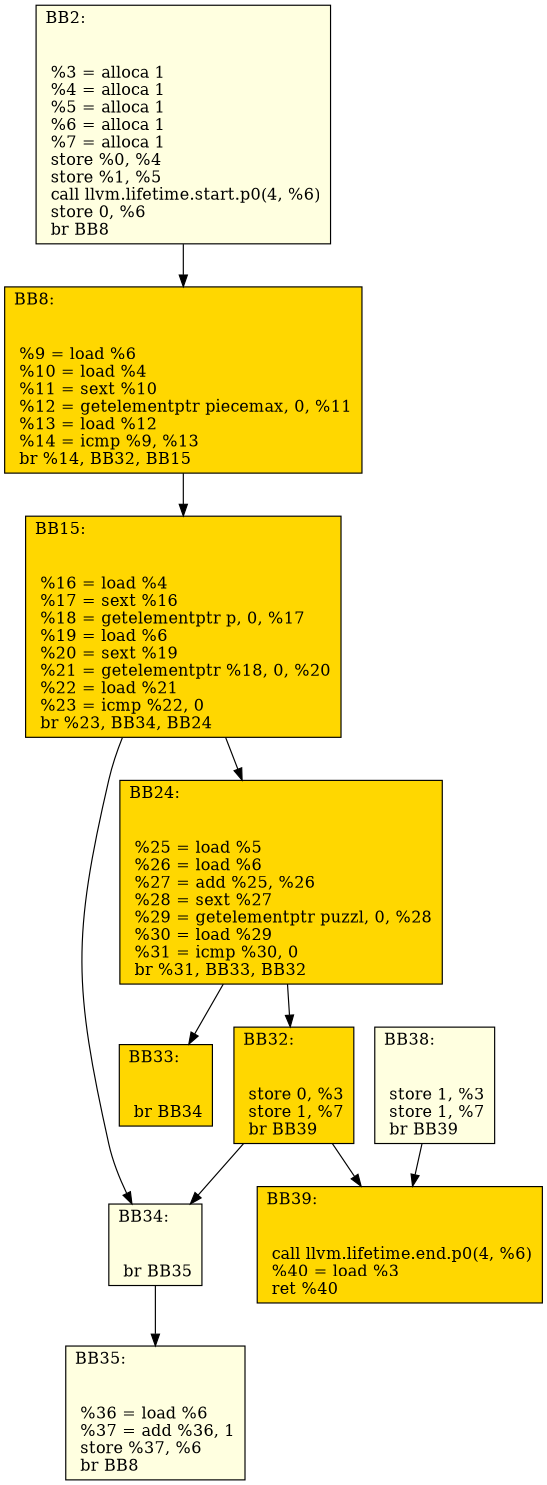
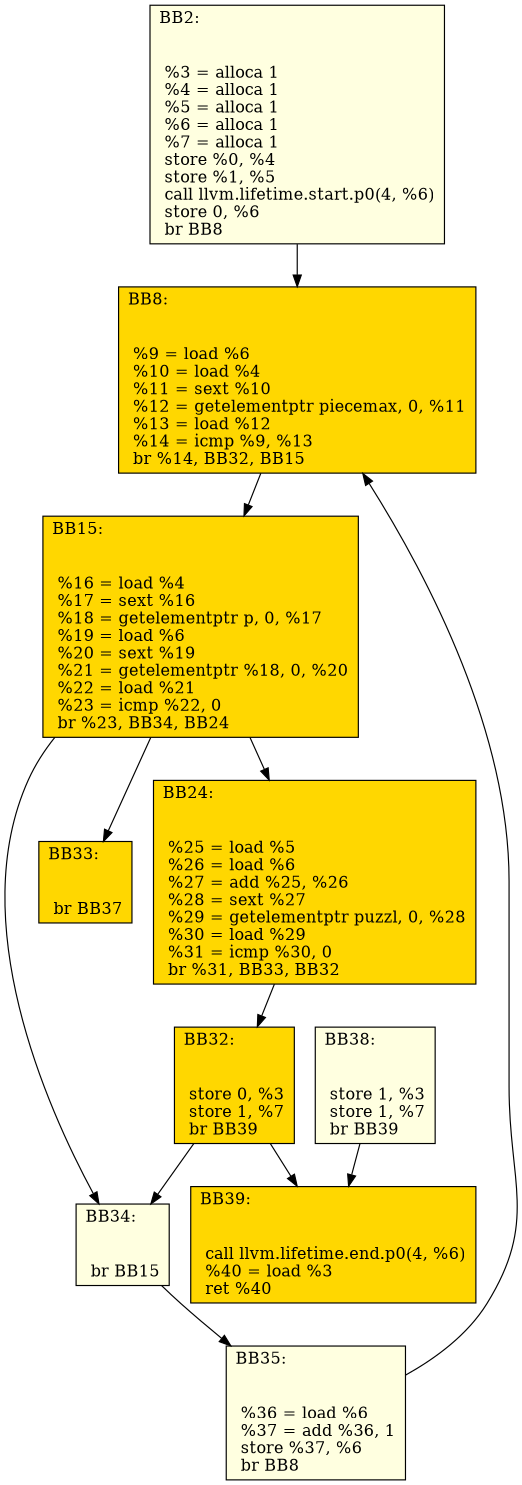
none -> (509, 937)
(209, 1009) -> (130, 784)
(166, 1112) -> (85, 909)
(155, 1272) -> (123, 1272)
